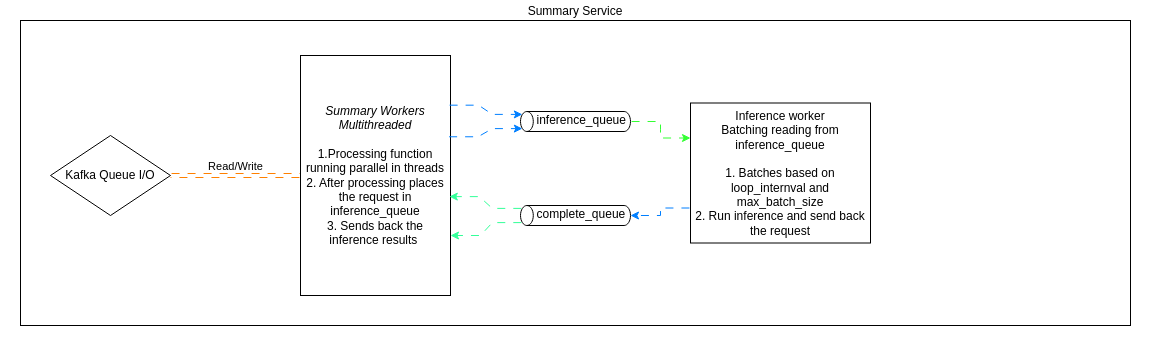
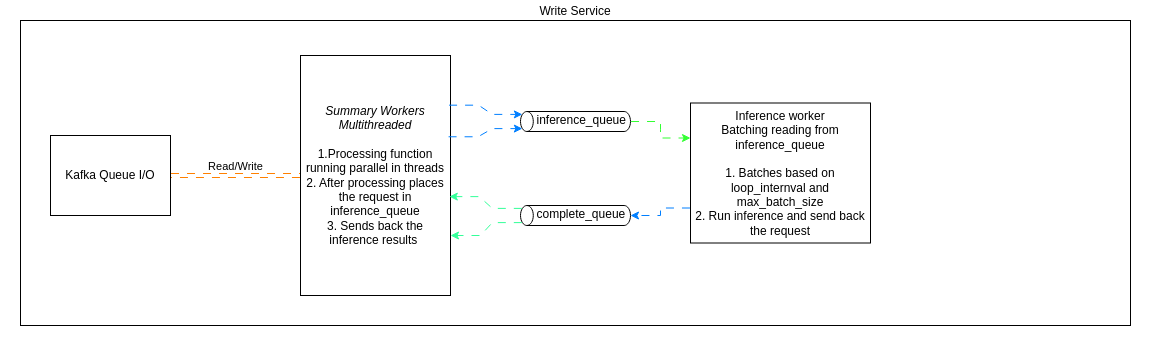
(576, 10) -> (576, 10)
(111, 176) -> (111, 176)
